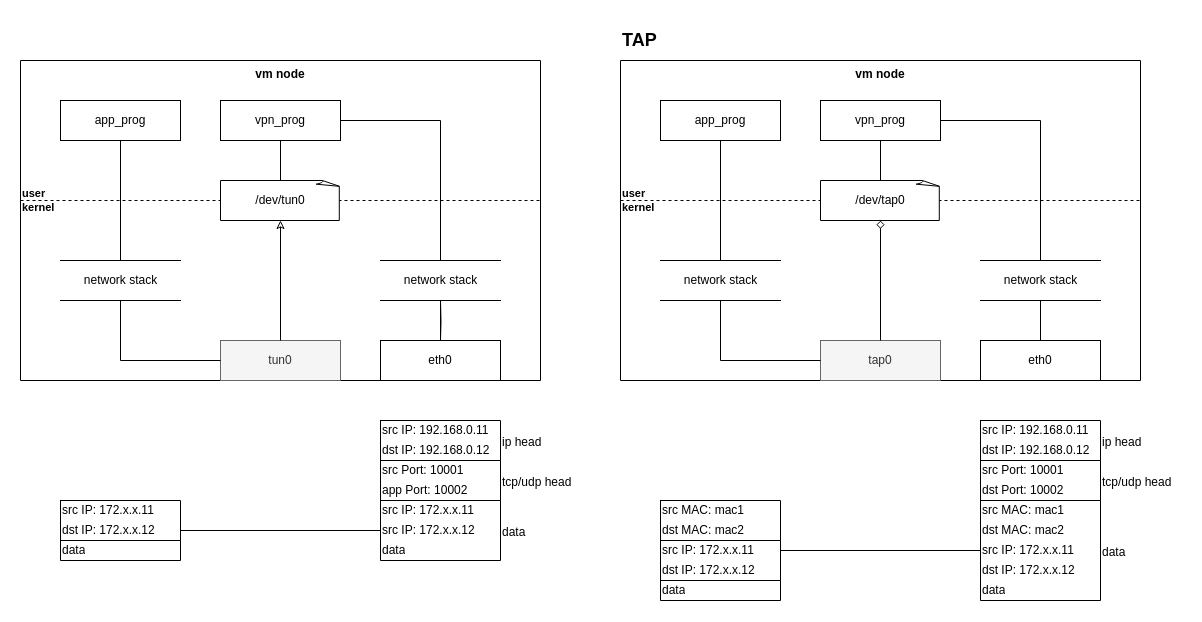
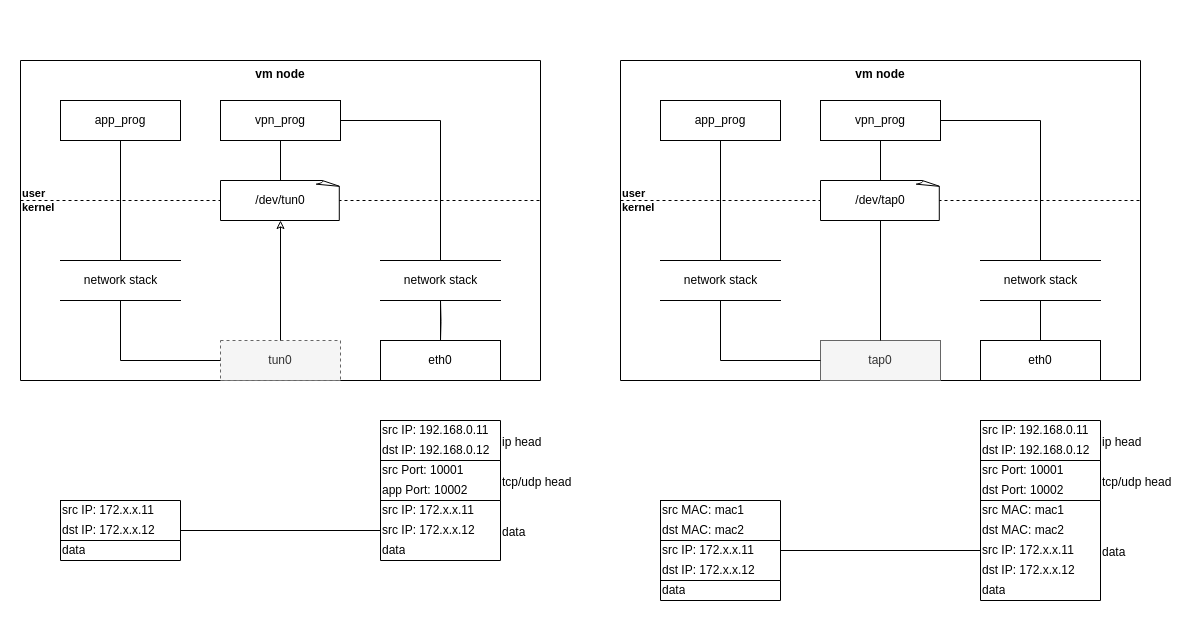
(661, 41) -> none
(881, 229) -> (881, 225)
(281, 361) -> (281, 361)
